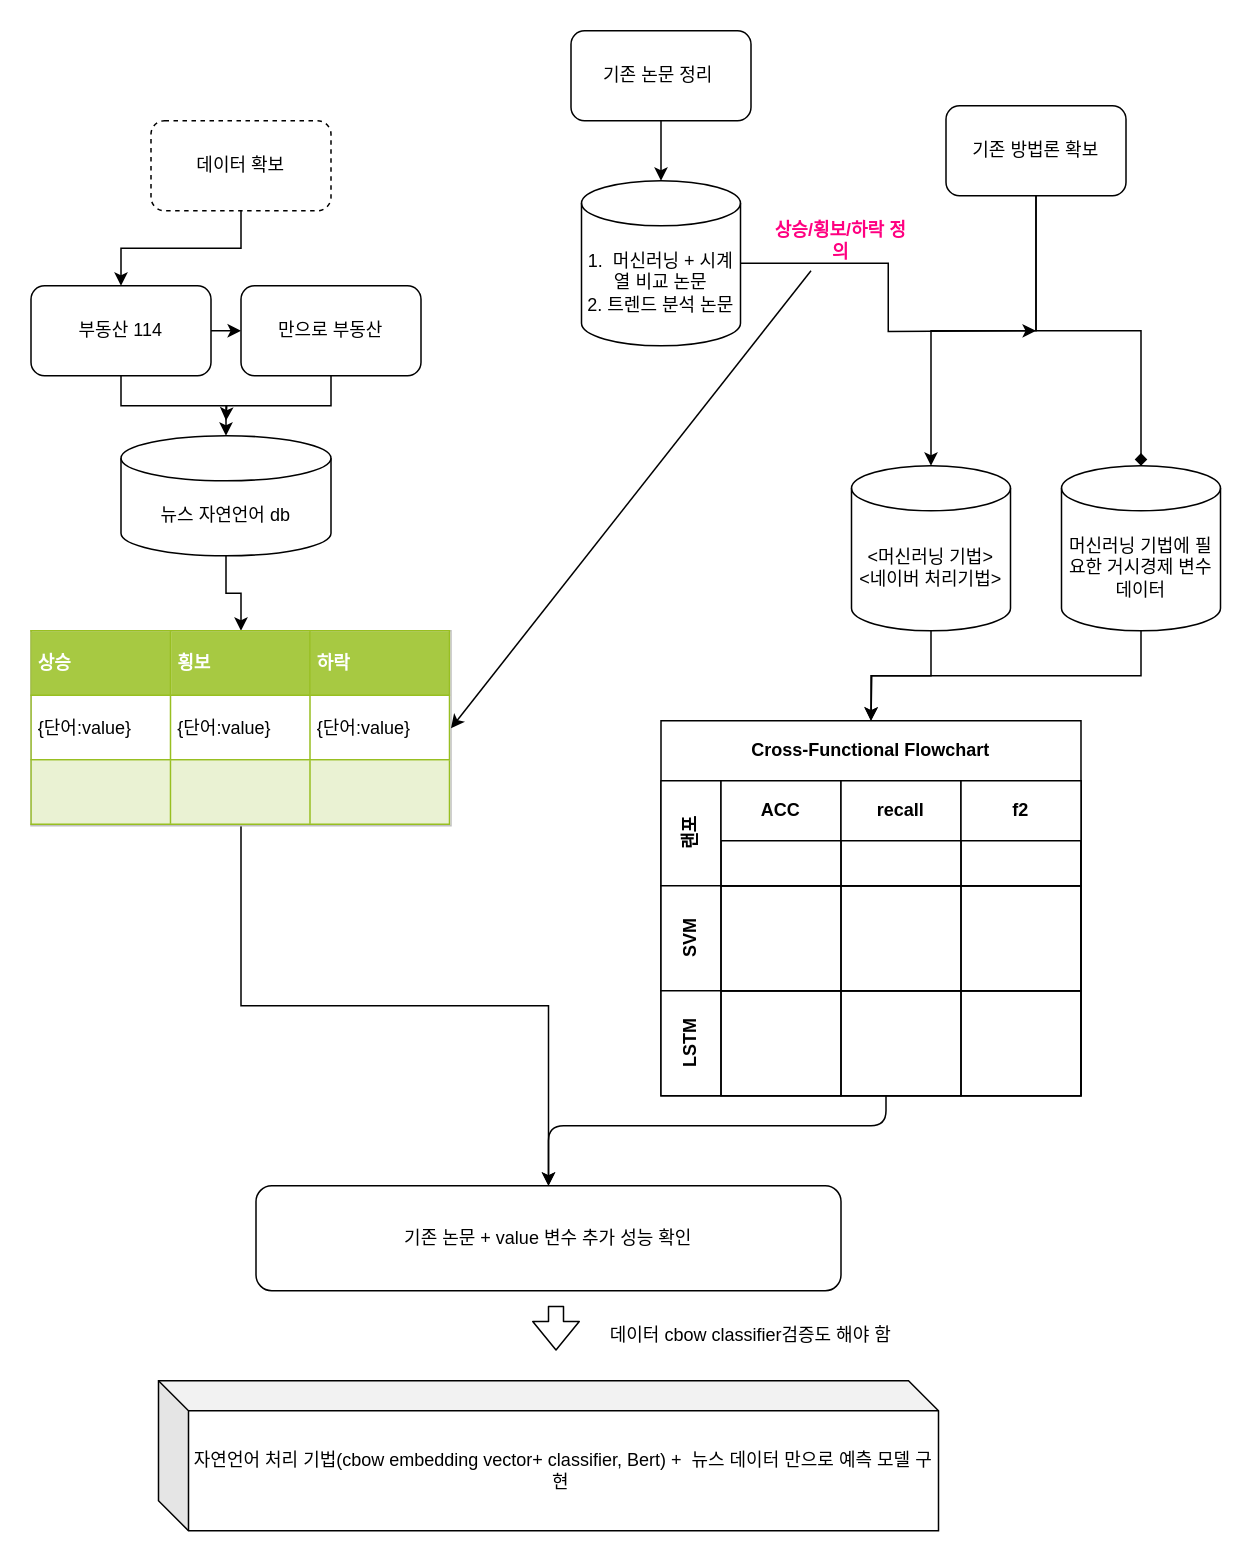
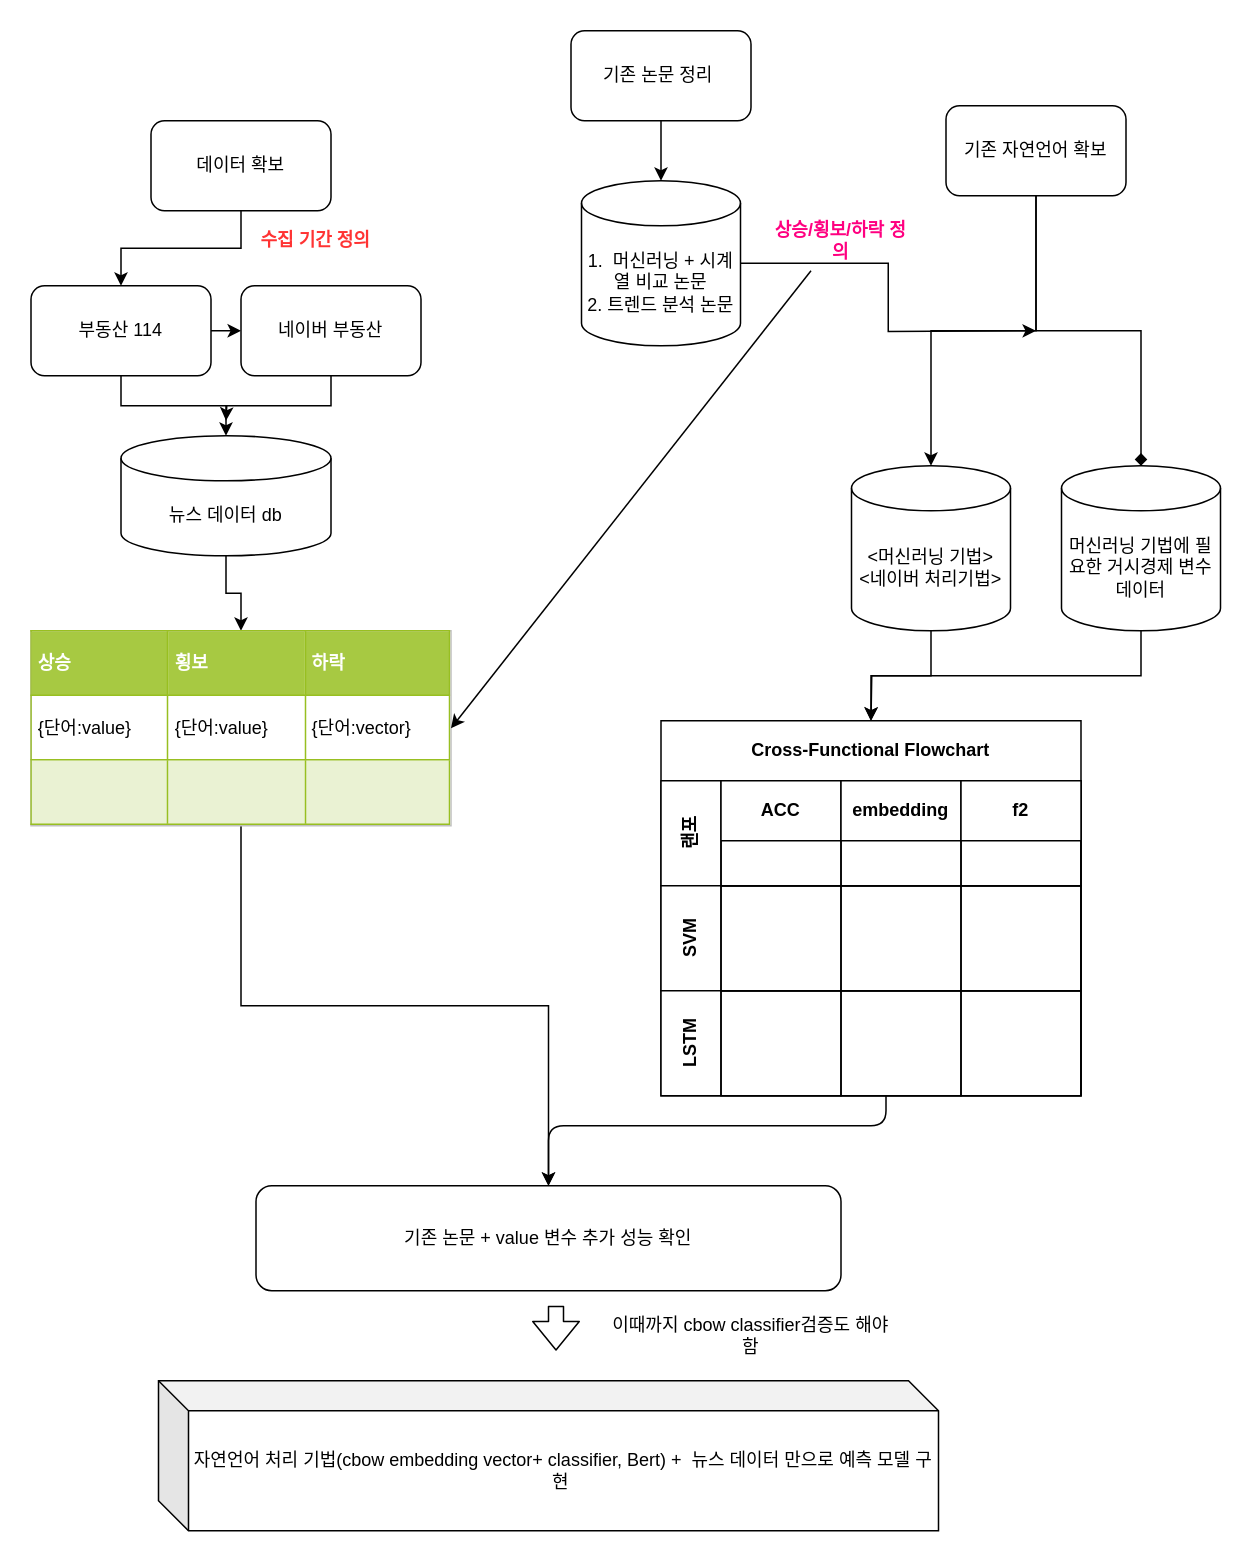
(1036, 151) -> (1036, 151)
(241, 166) -> (241, 166)
none -> (316, 241)
(331, 331) -> (331, 331)
(226, 515) -> (226, 515)
(192, 652) -> (199, 652)
(901, 811) -> (901, 811)
(751, 1336) -> (751, 1336)
